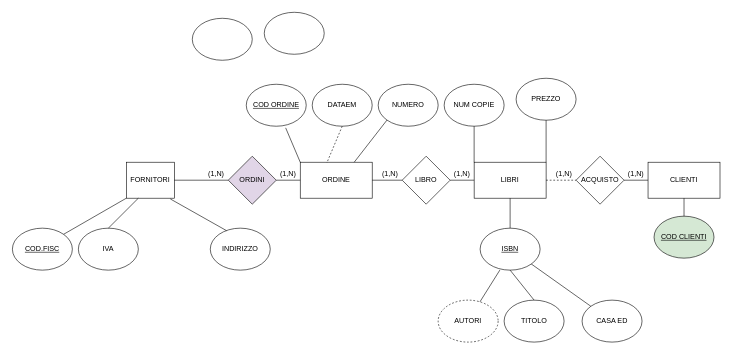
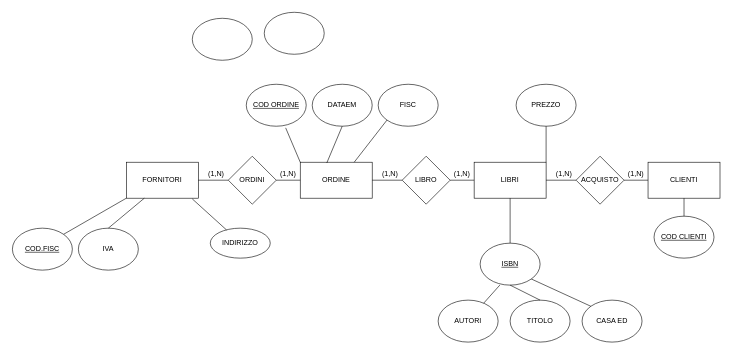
(546, 99) -> (546, 105)
(408, 105) -> (408, 105)
(474, 105) -> none
(335, 144) -> (335, 144)
(474, 144) -> none
(150, 180) -> (162, 180)
(252, 180) -> (252, 180)
(561, 180) -> (561, 180)
(684, 237) -> (684, 237)
(240, 249) -> (240, 243)
(510, 249) -> (510, 264)
(468, 321) -> (468, 321)
(534, 321) -> (540, 321)
